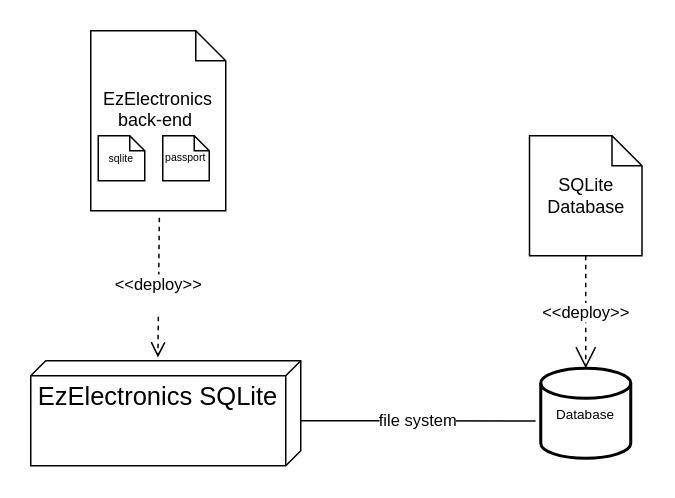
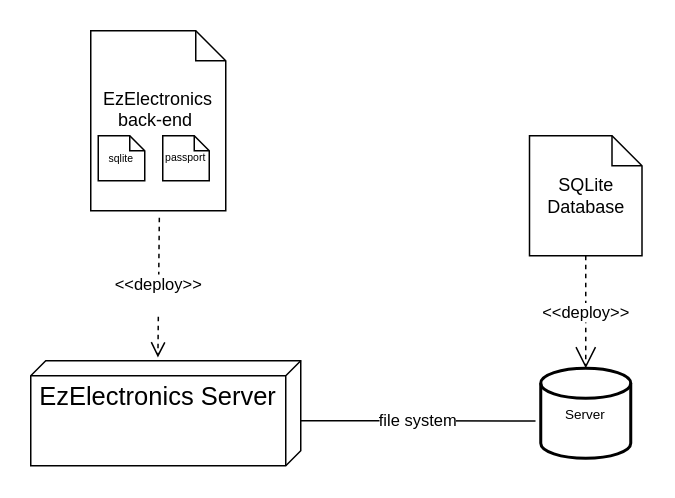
(586, 413) -> (586, 413)
(158, 414) -> (158, 414)
